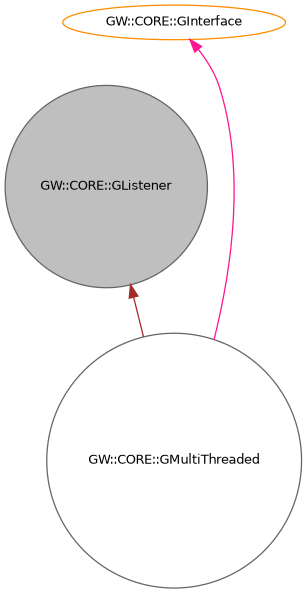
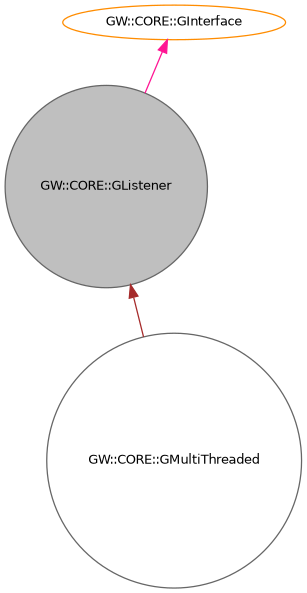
(234, 192) -> (154, 73)
